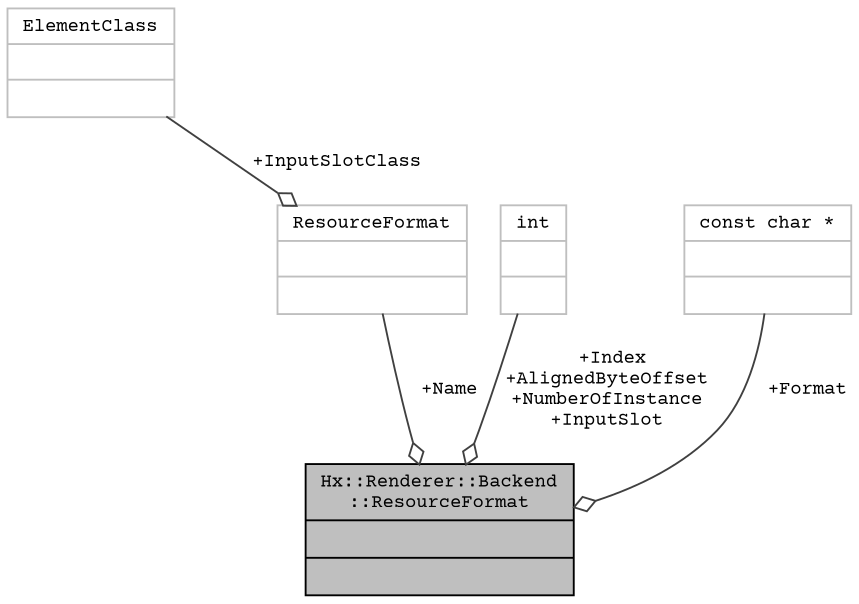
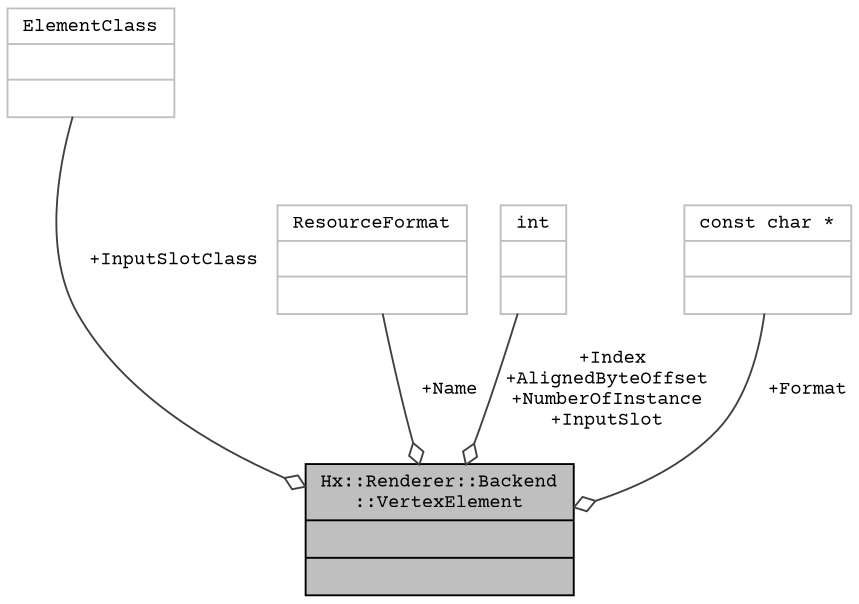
(222, 155) -> (96, 342)
(440, 502) -> (440, 502)
